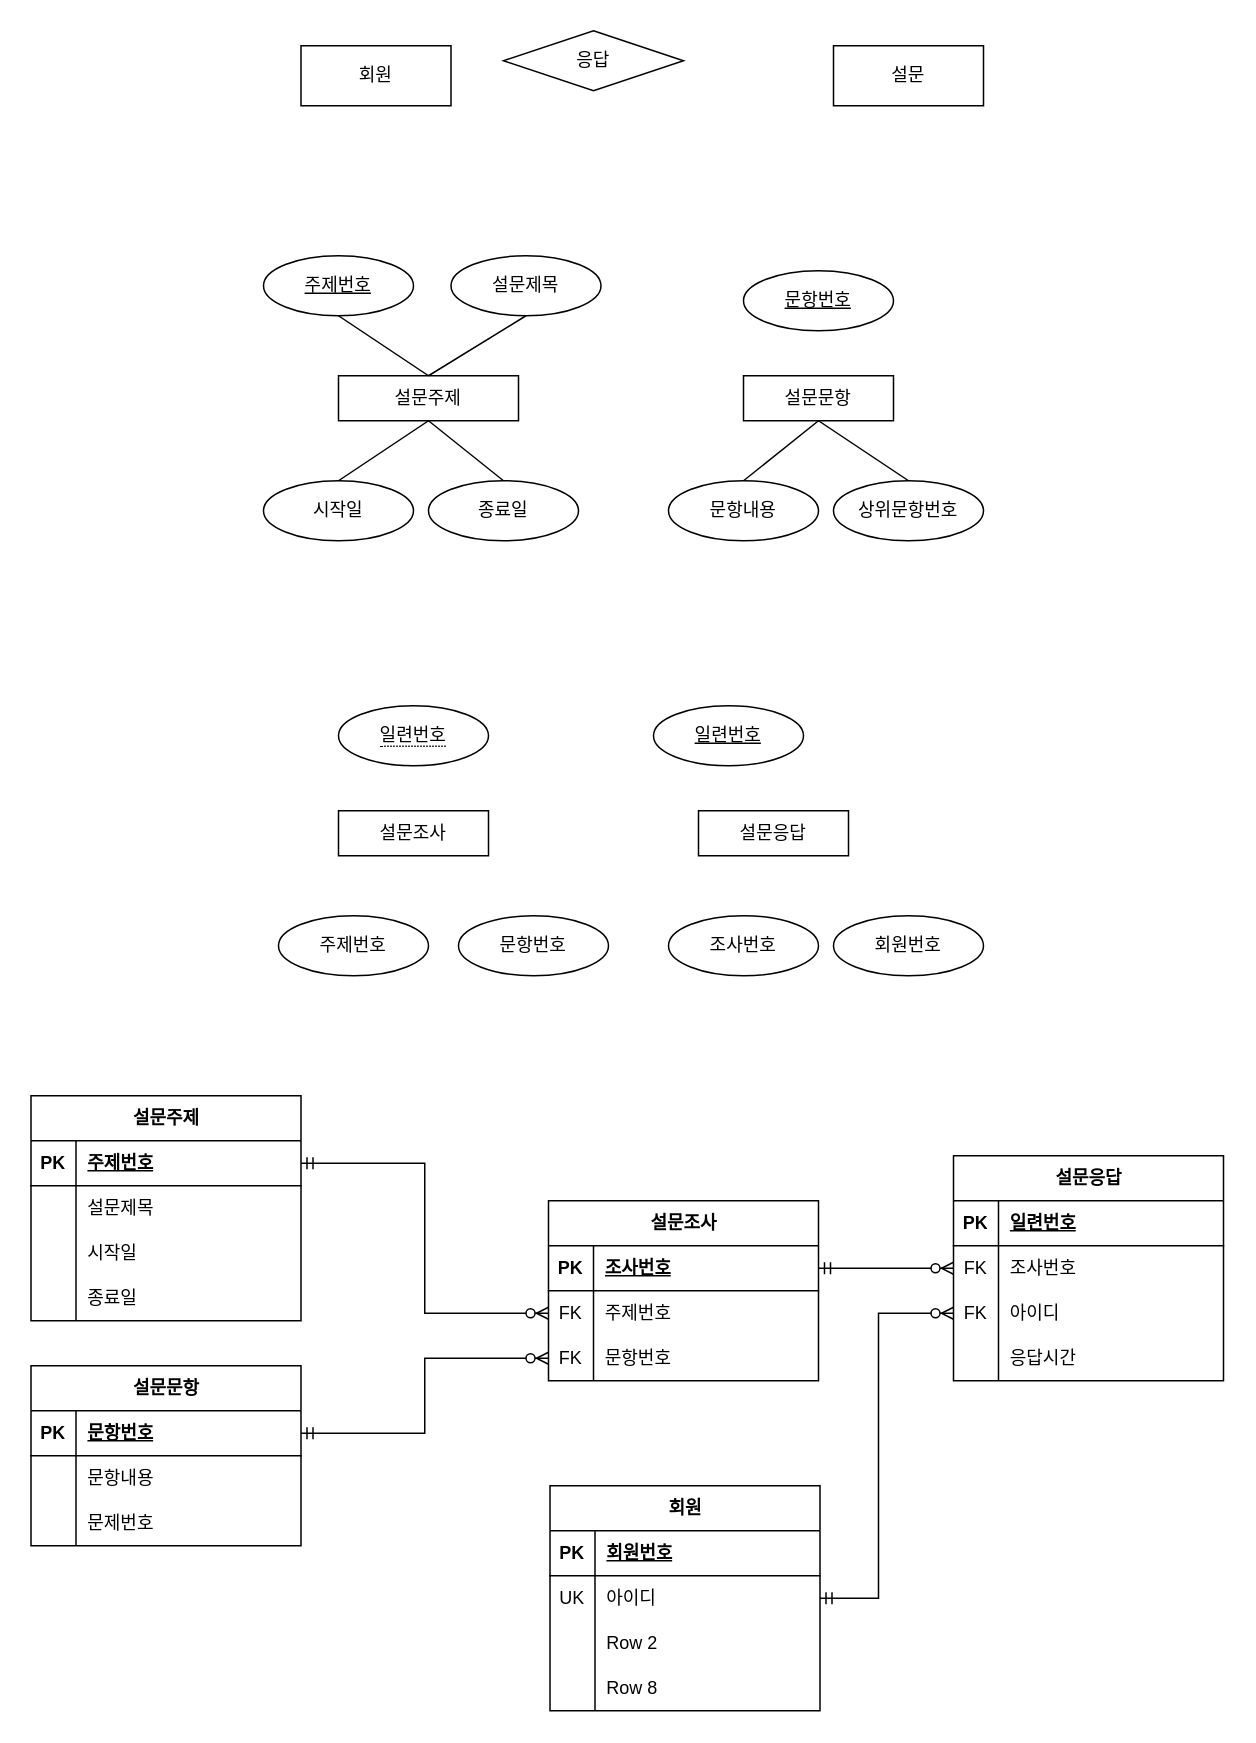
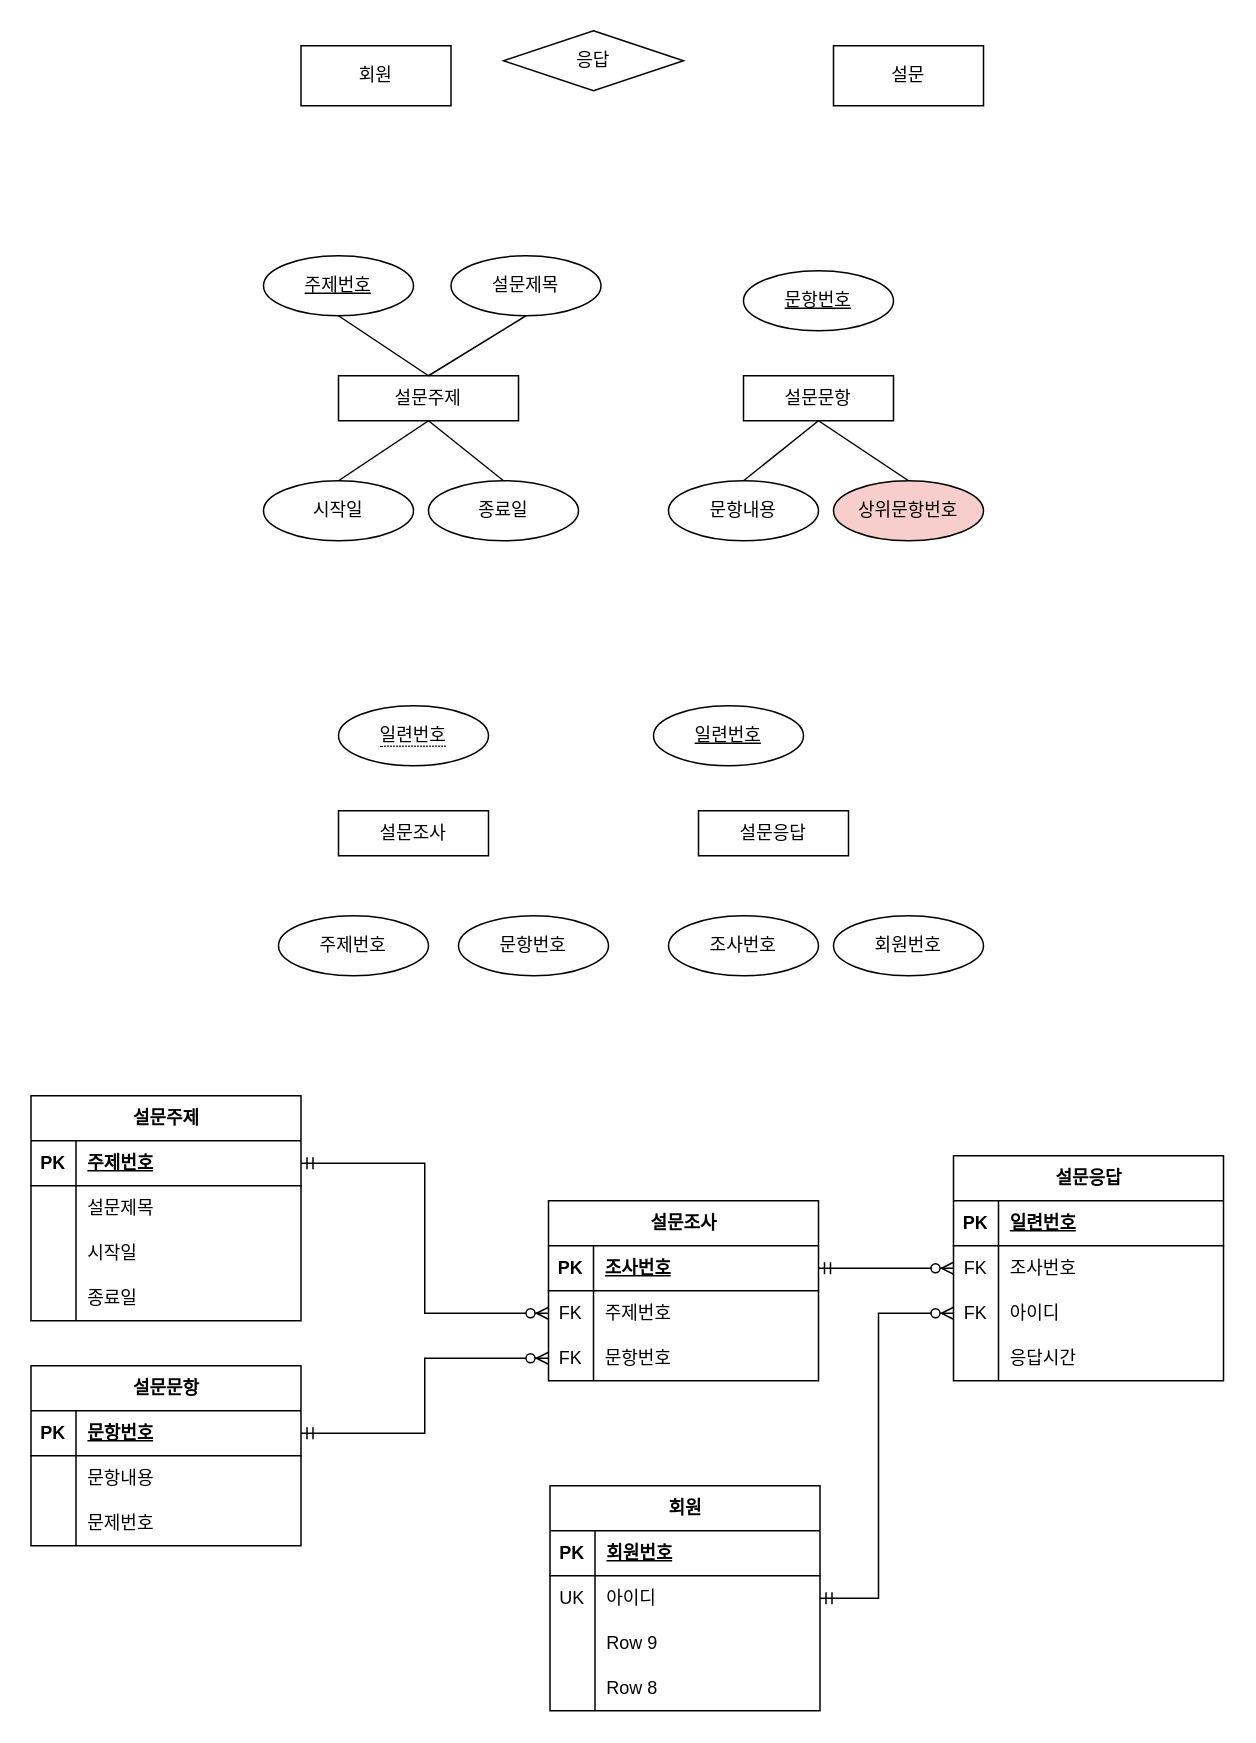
(908, 511) -> (908, 511)
(630, 1643) -> (630, 1643)
